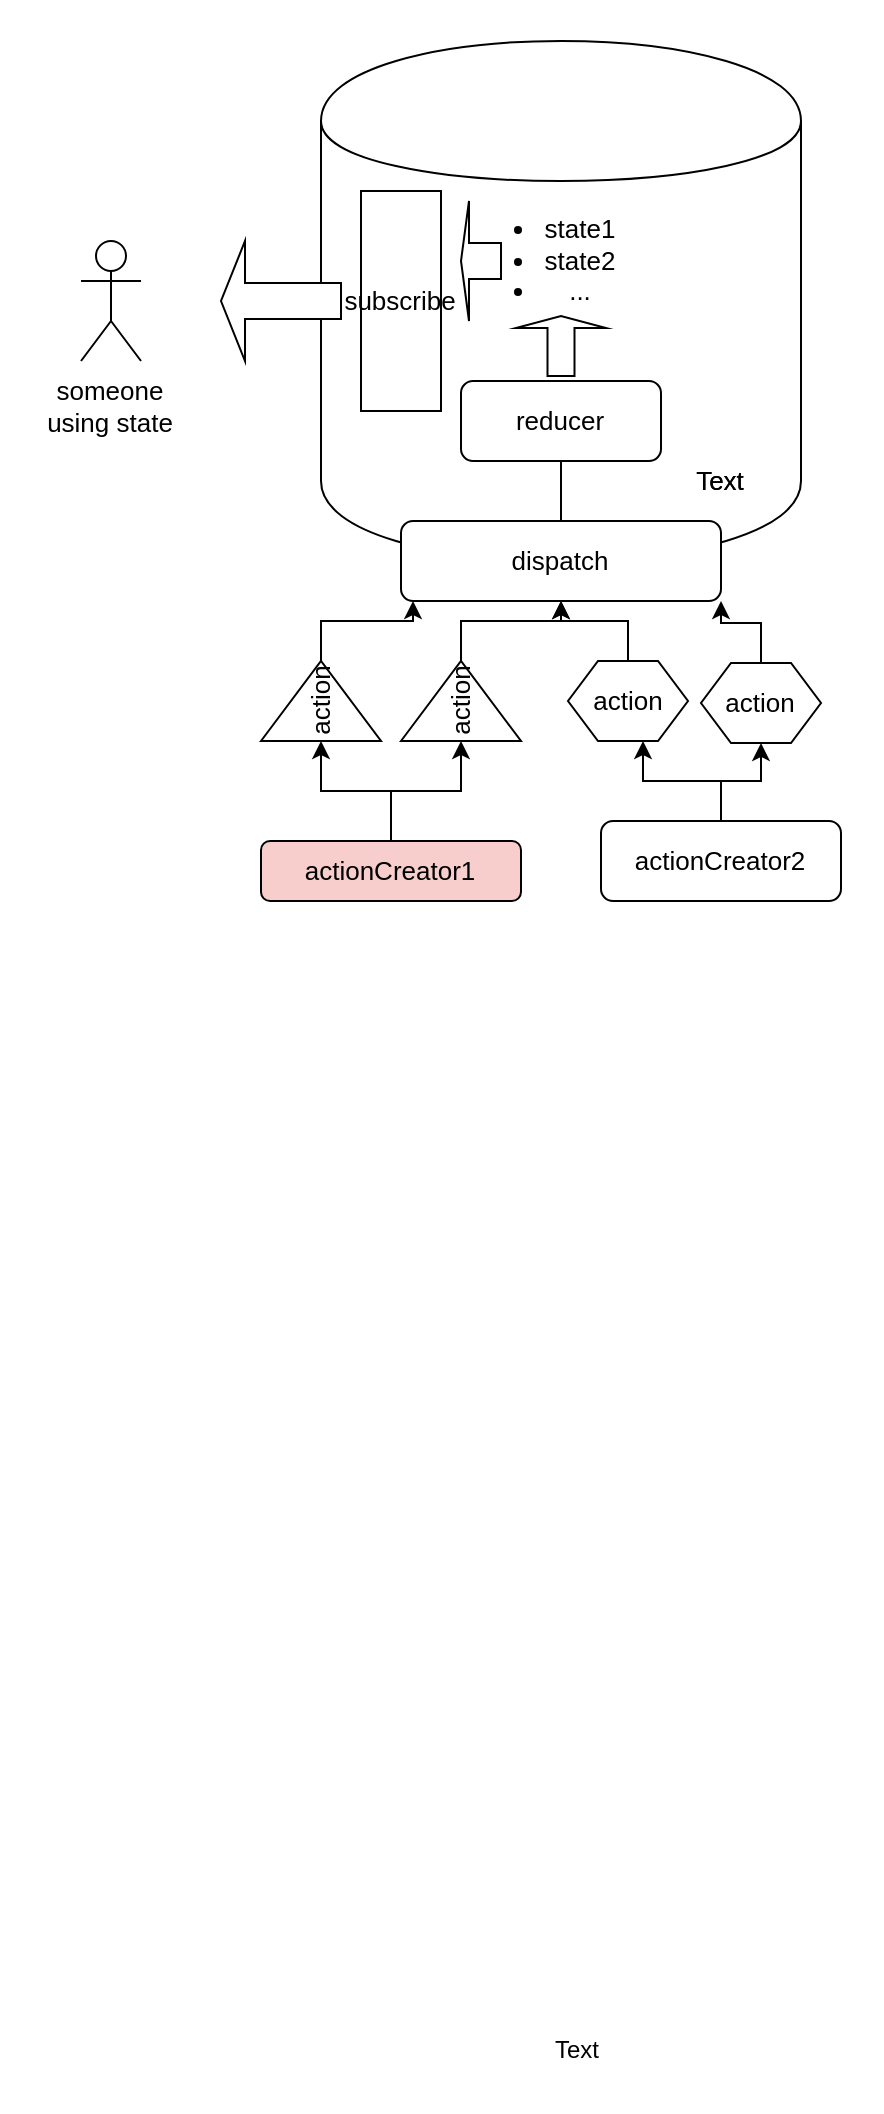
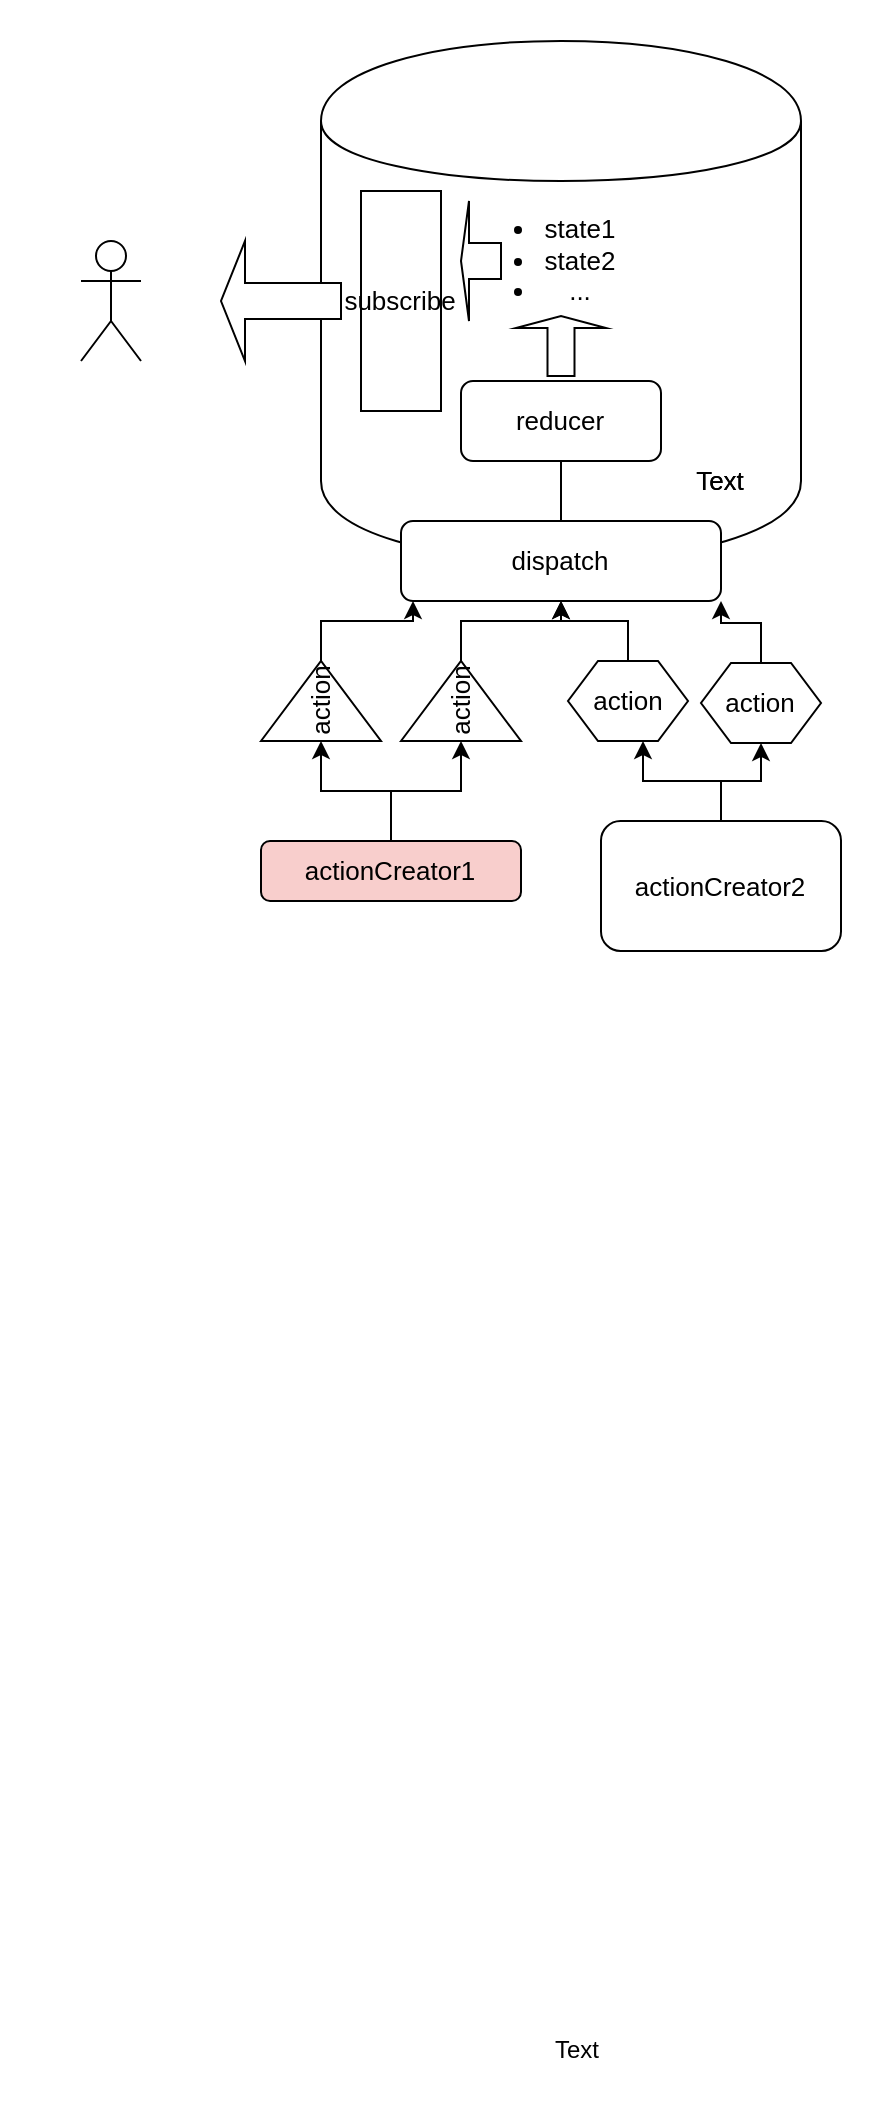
(111, 406) -> none
(721, 861) -> (721, 886)
